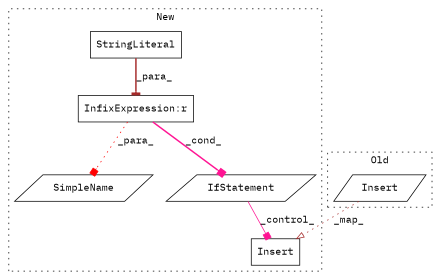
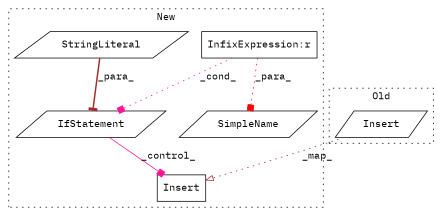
(136, 45) -> (101, 45)
(136, 75) -> (97, 83)
(185, 146) -> (179, 83)
